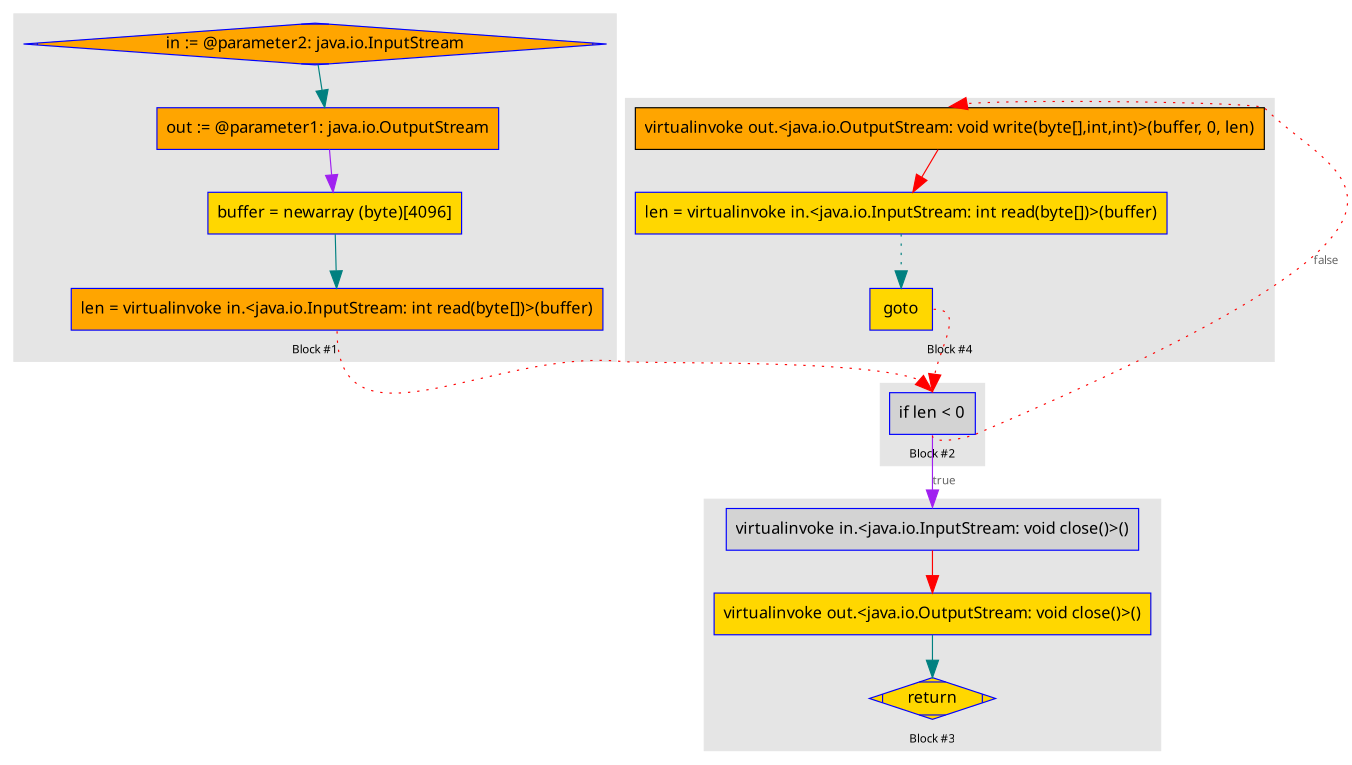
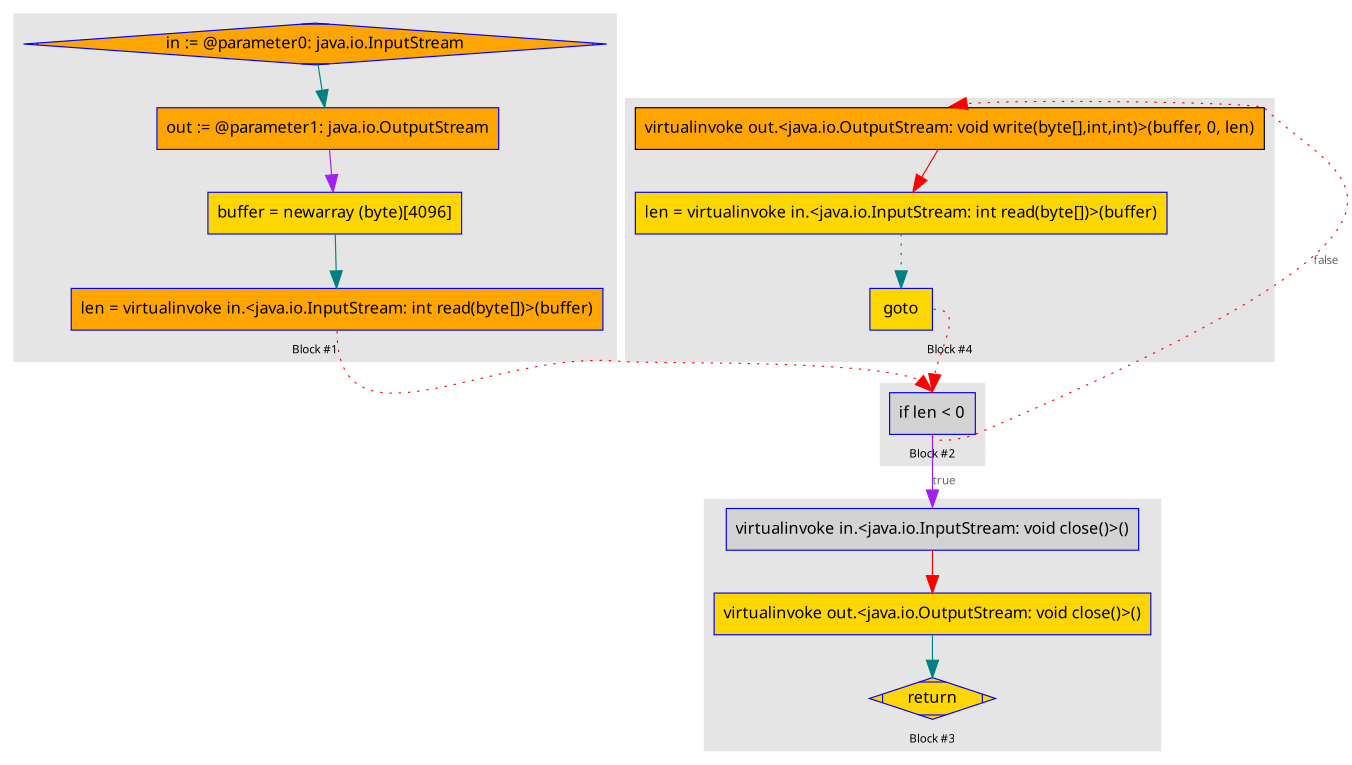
(315, 44) -> (315, 44)
